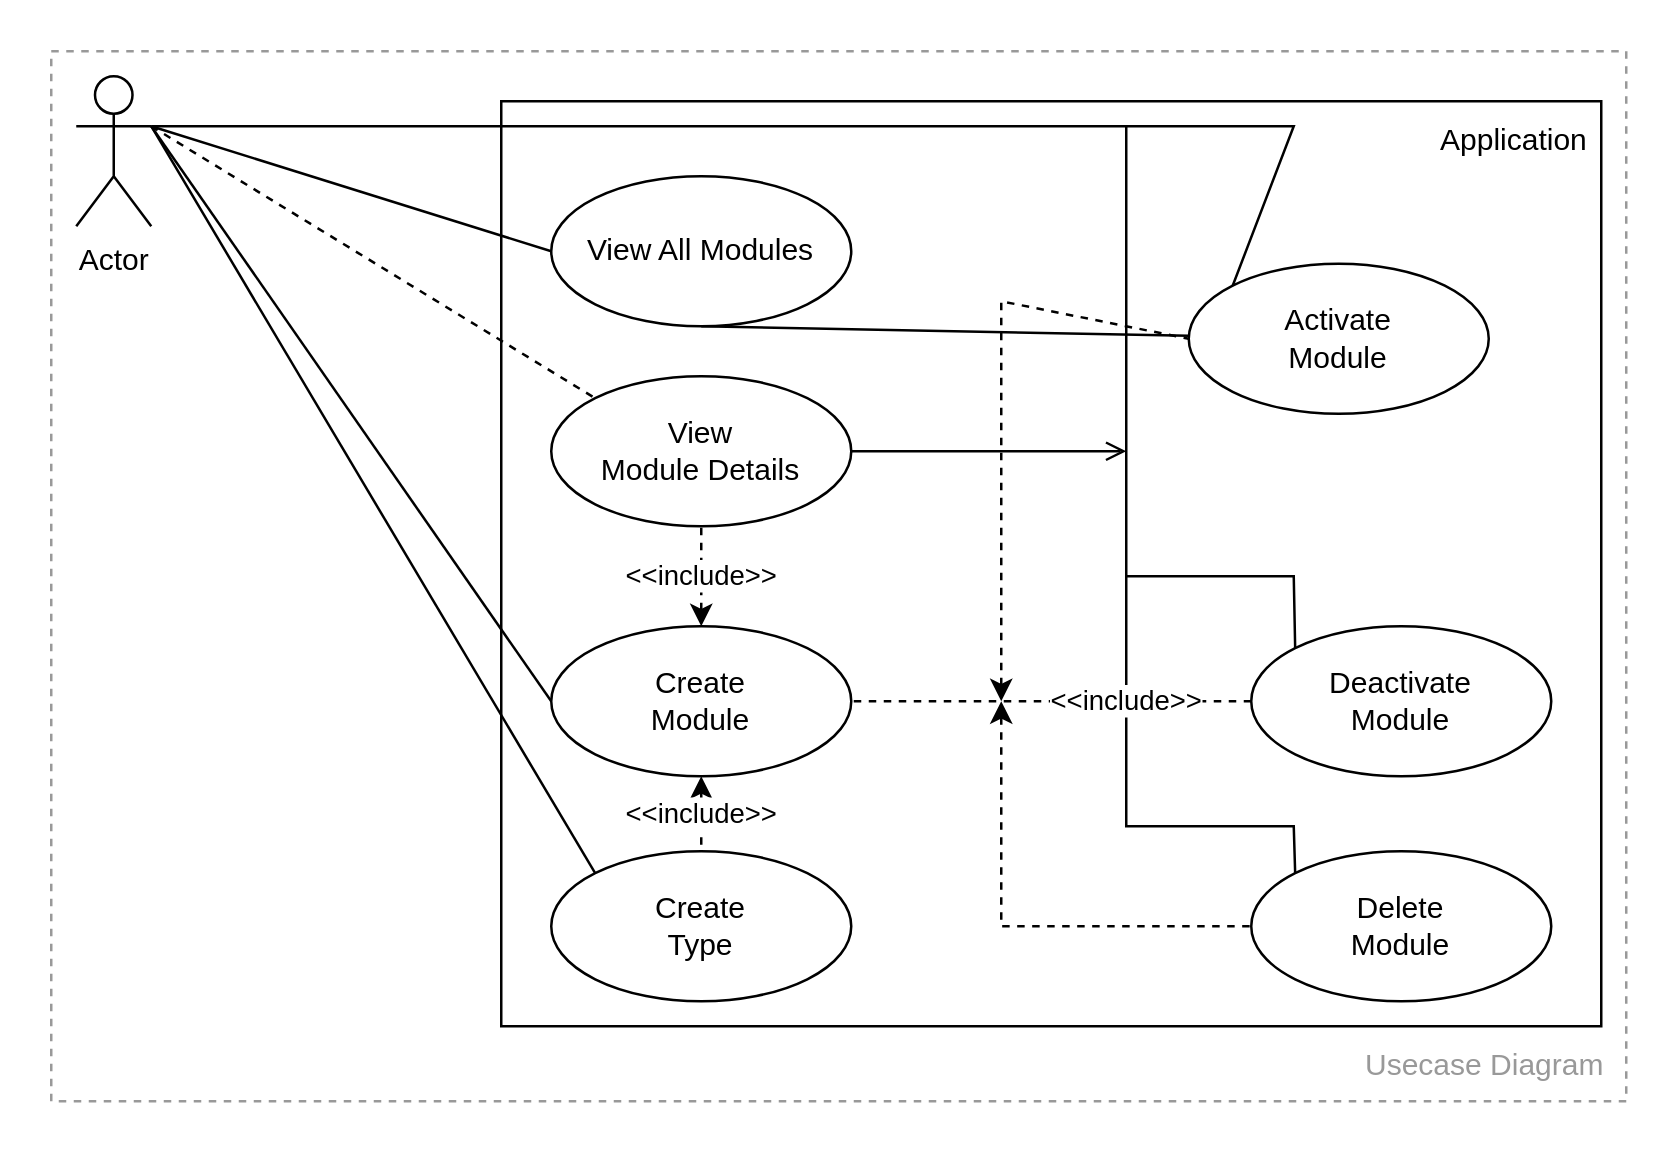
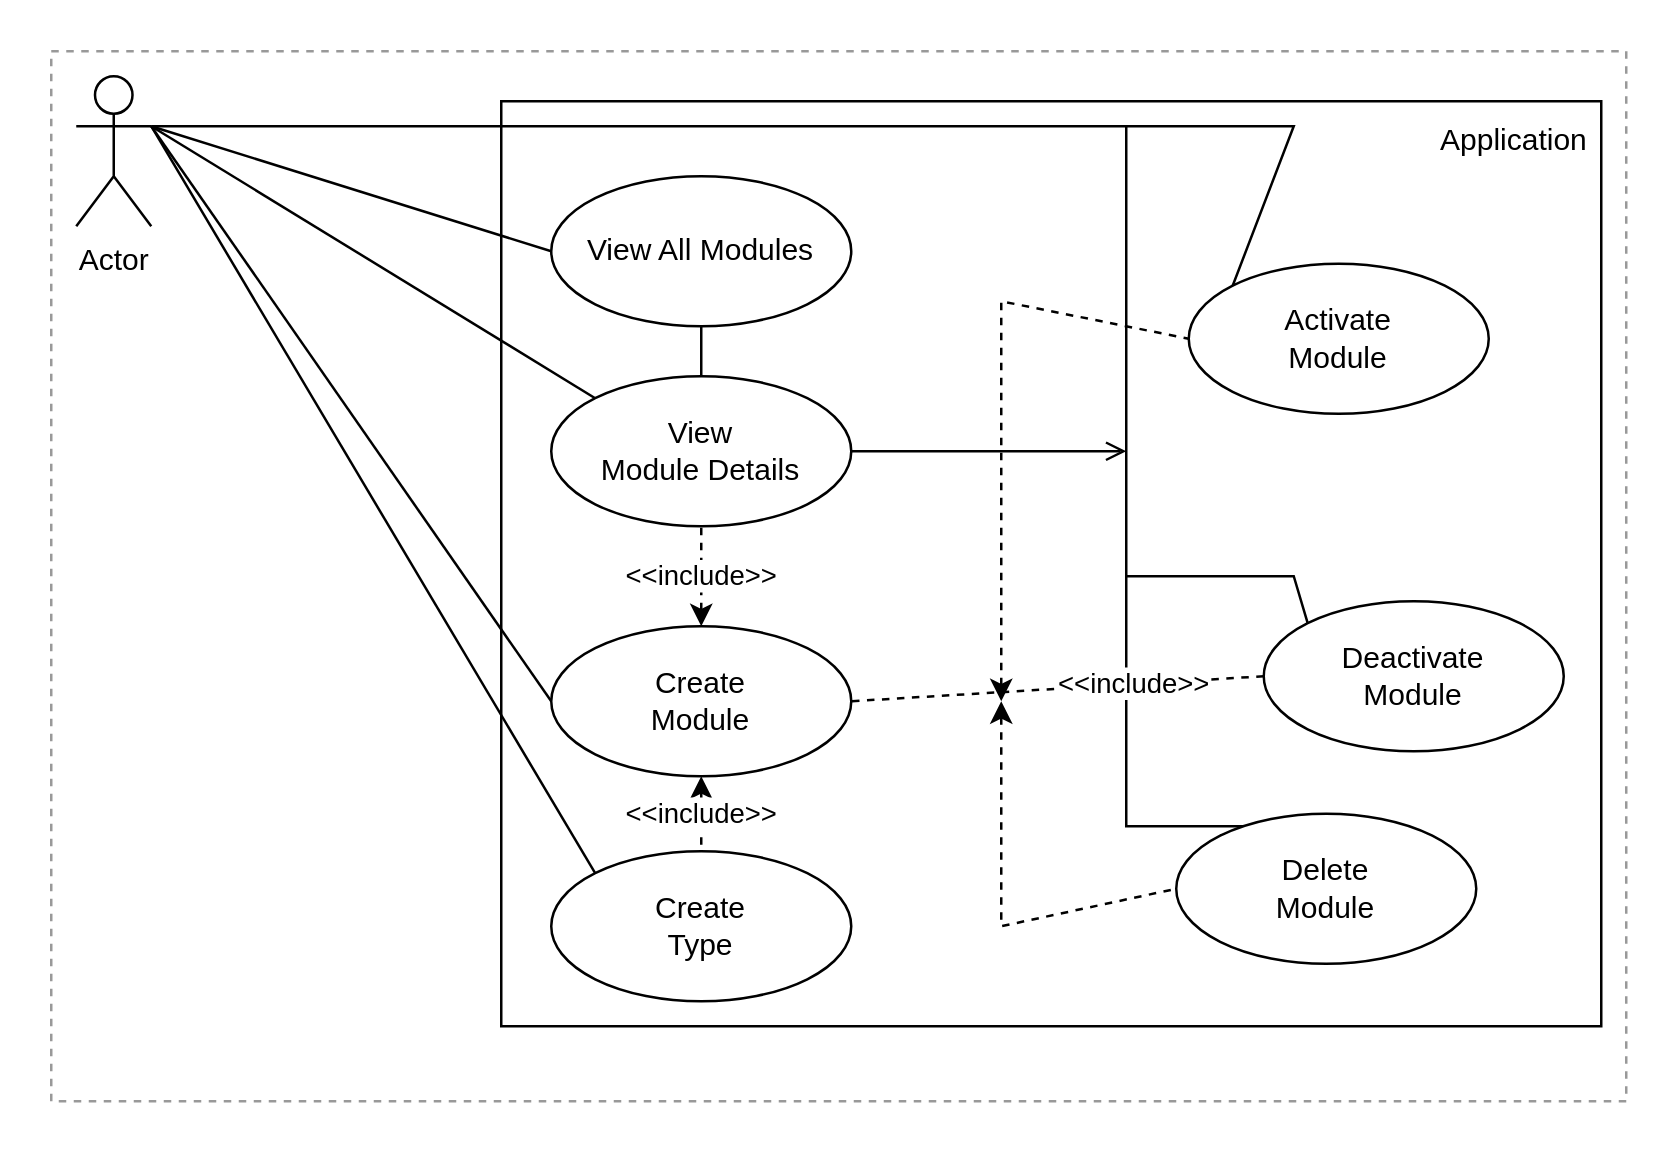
(380, 266) -> (380, 266)
(848, 329) -> (701, 351)
(1401, 701) -> (1414, 676)
(1401, 926) -> (1326, 889)
(1489, 1064) -> none
